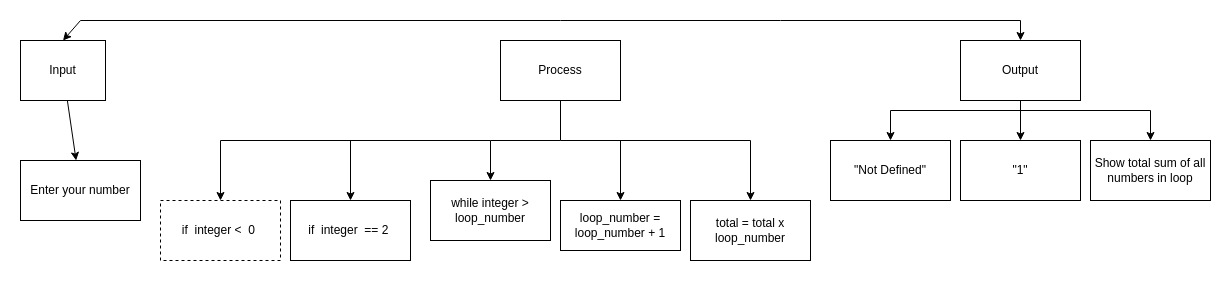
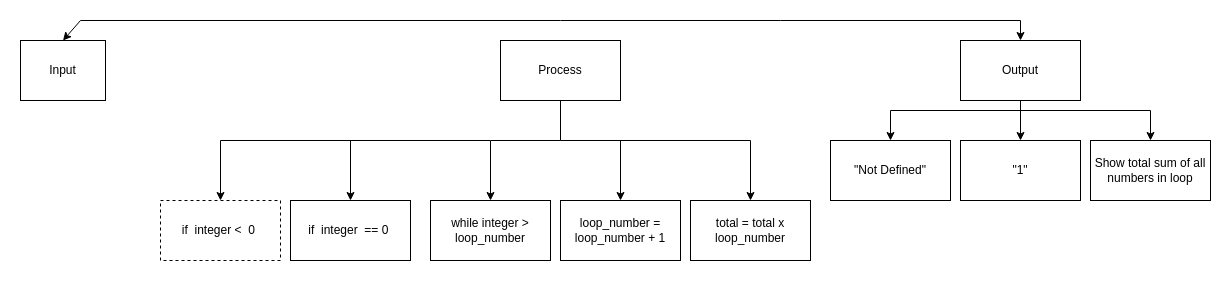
(71, 127) -> none
(81, 191) -> none
(491, 211) -> (491, 231)
(621, 226) -> (621, 231)
(351, 231) -> (351, 231)
